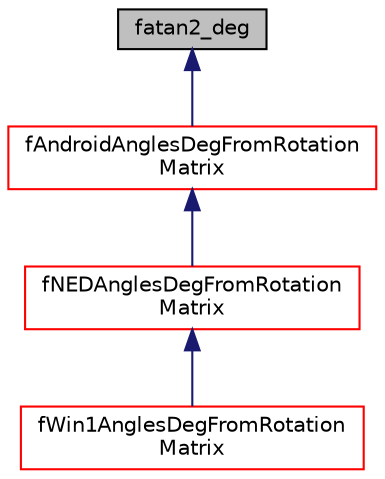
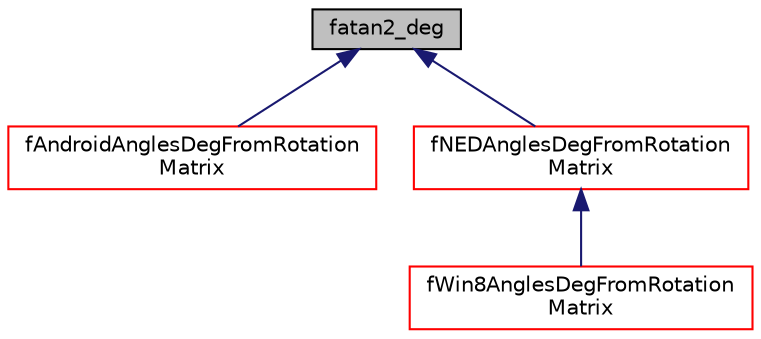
(192, 239) -> (484, 94)
(192, 438) -> (581, 298)
